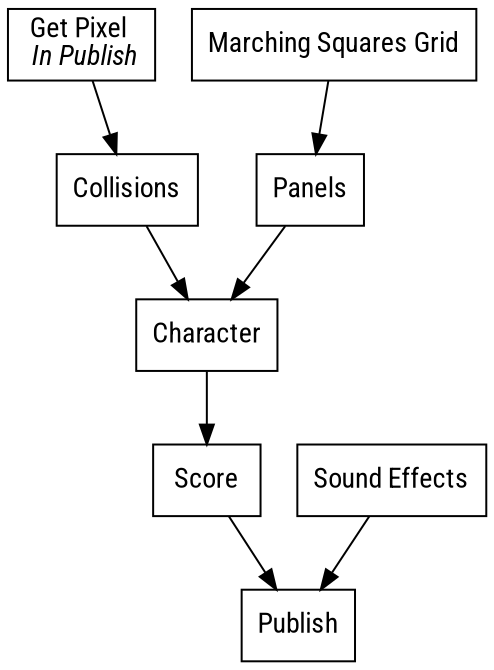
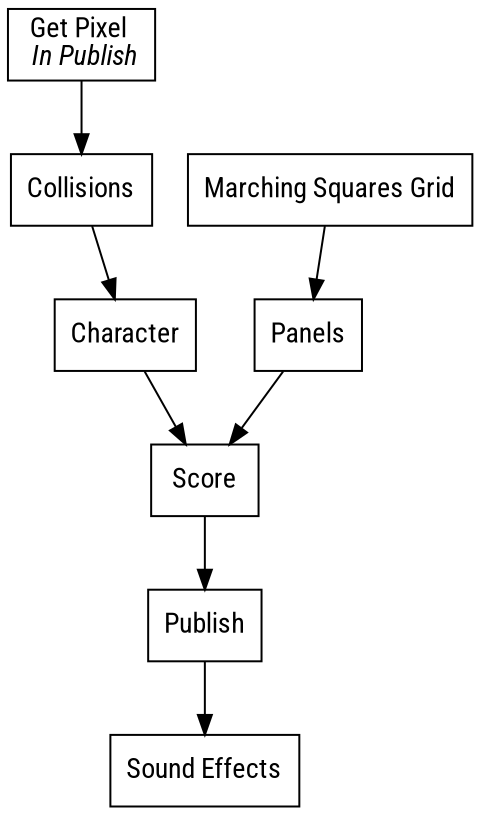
(264, 254) -> (262, 400)
(351, 545) -> (205, 688)
